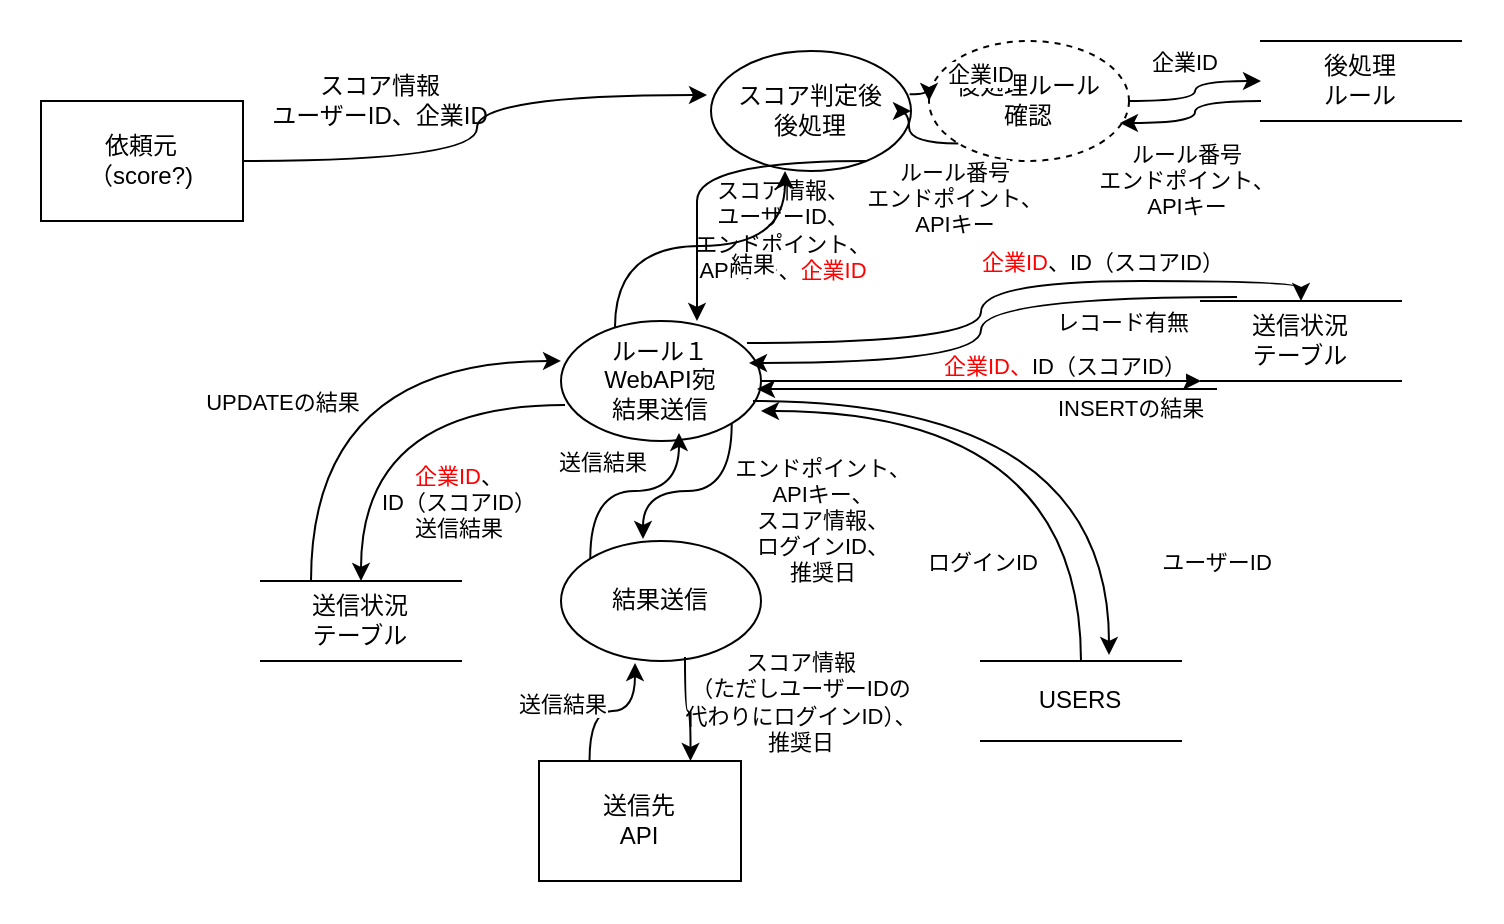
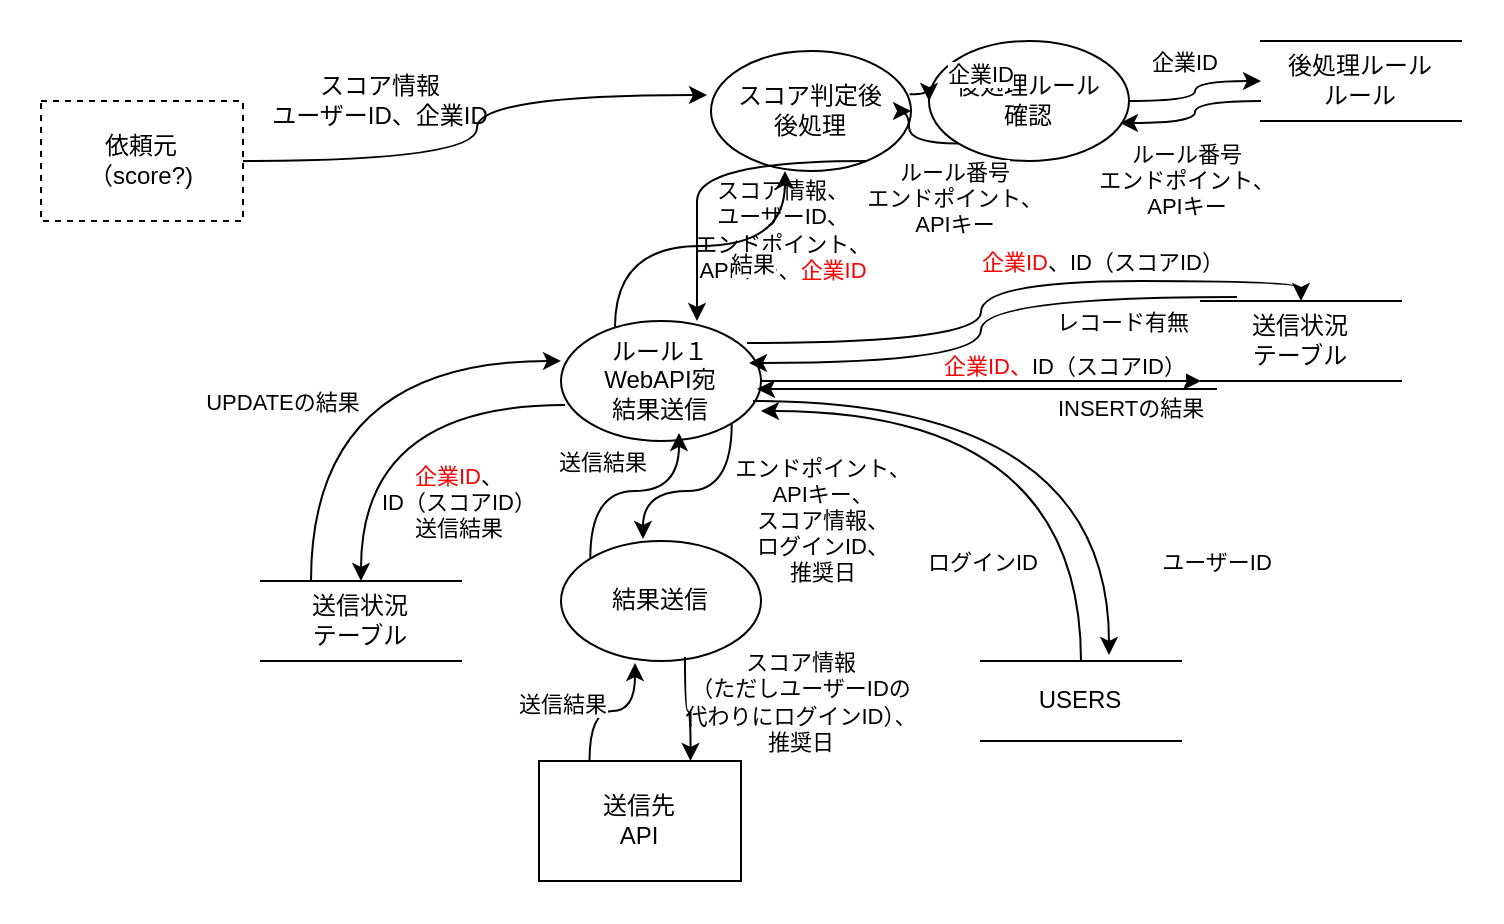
(1361, 81) -> (1361, 81)
(1029, 101) -> (1029, 101)
(142, 161) -> (142, 161)
